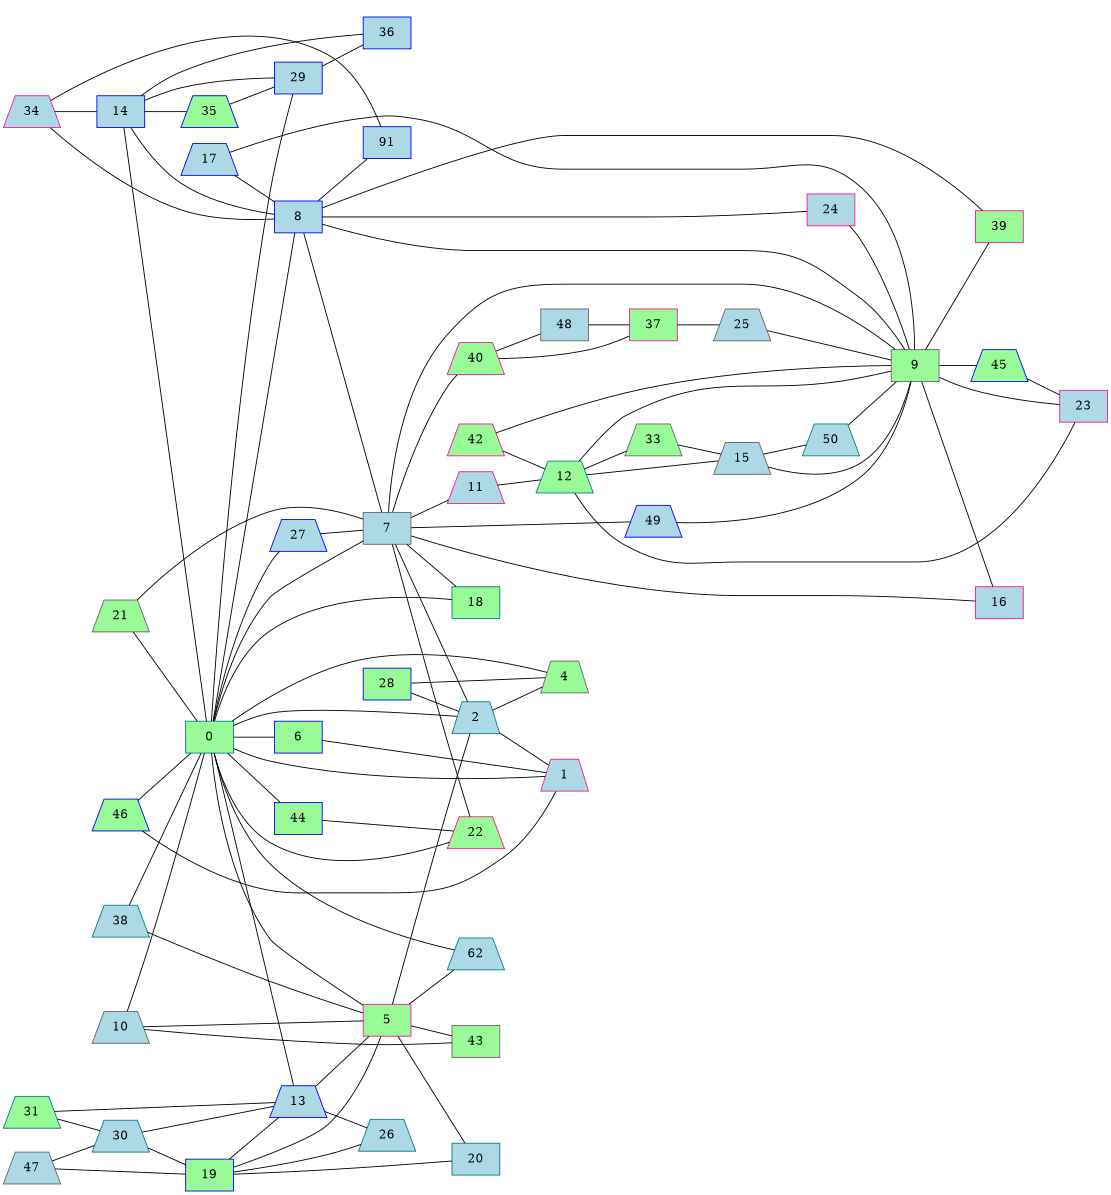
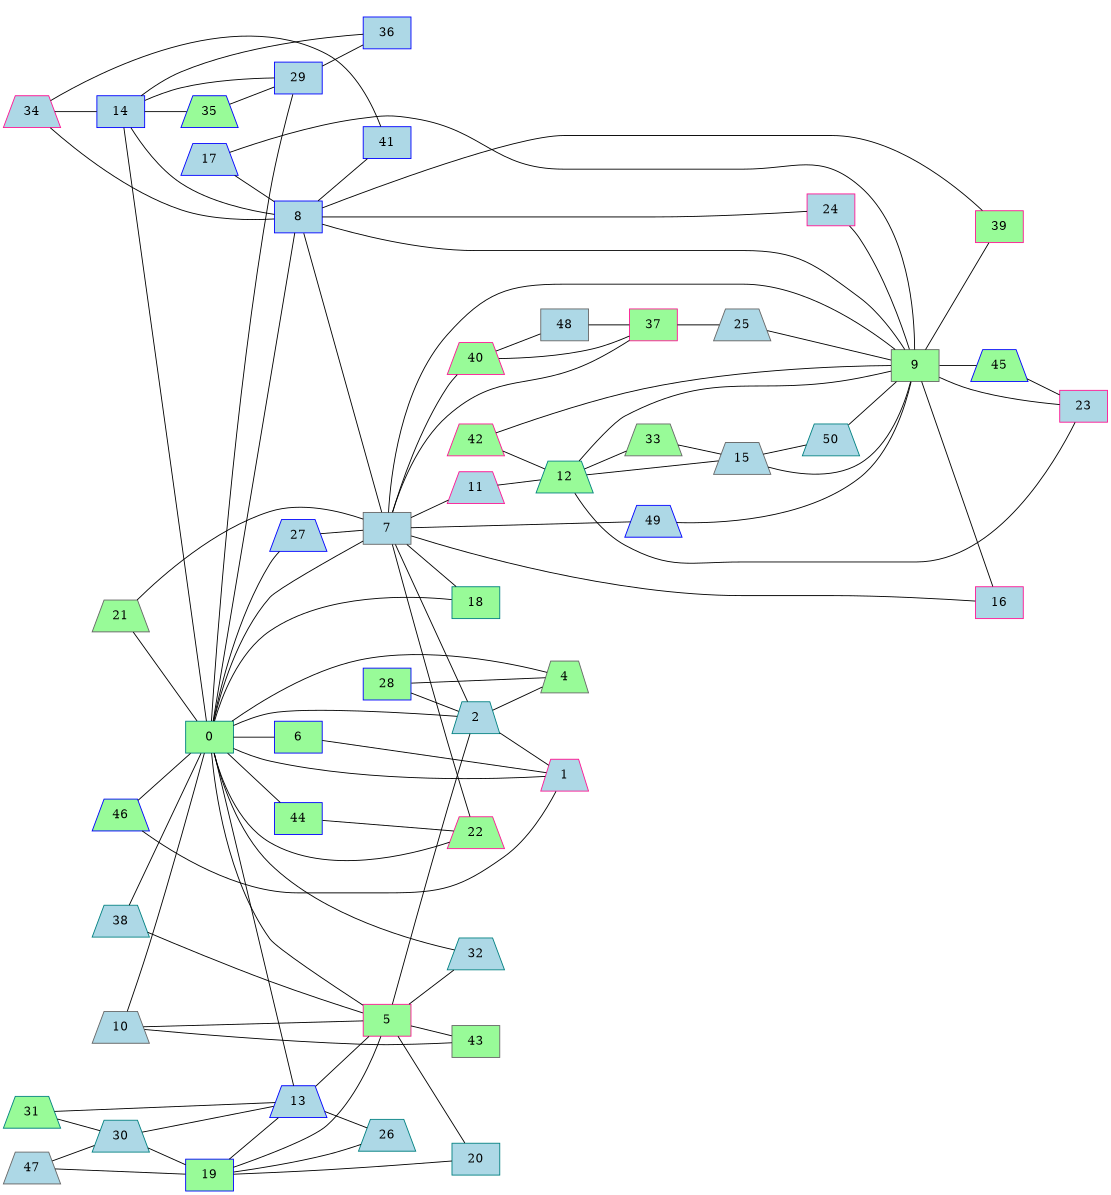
(387, 143) -> (387, 143)
none -> (484, 392)
(476, 954) -> (476, 954)
